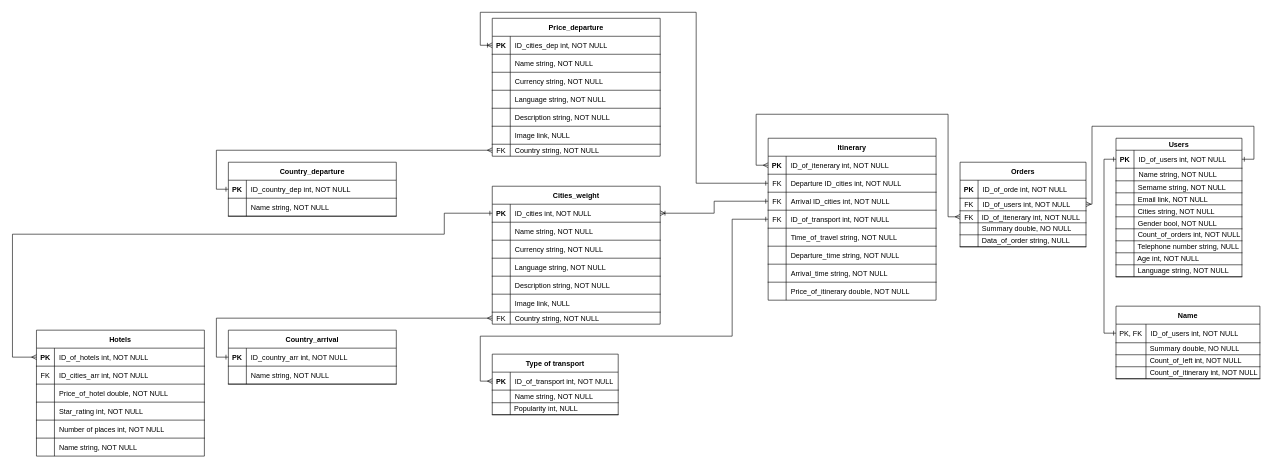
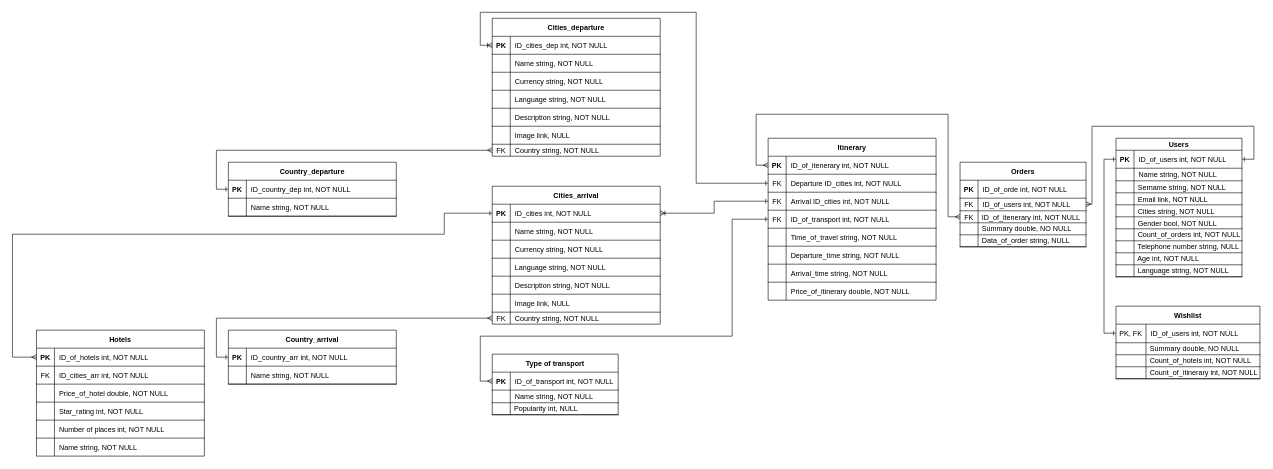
(576, 28) -> (576, 28)
(576, 196) -> (576, 196)
(1188, 316) -> (1188, 316)
(1195, 361) -> (1199, 361)
